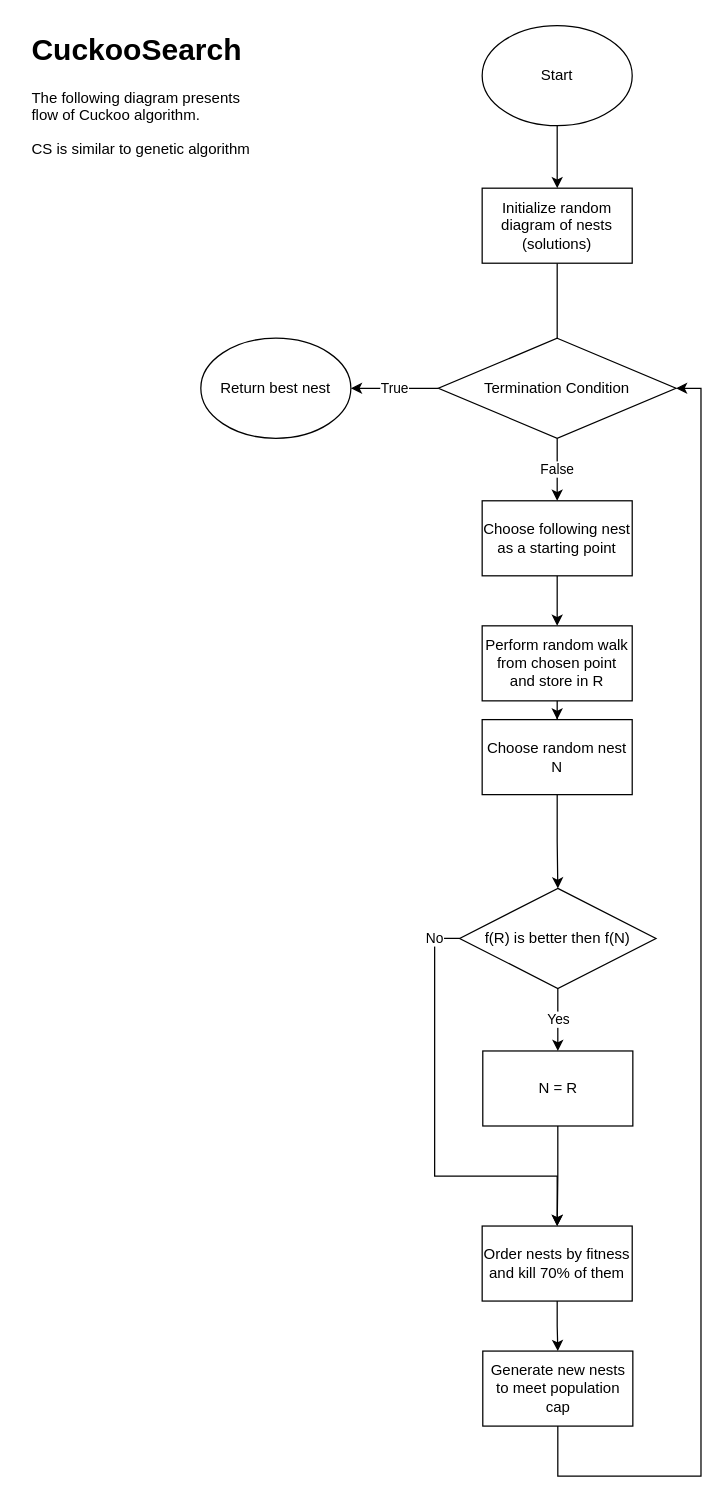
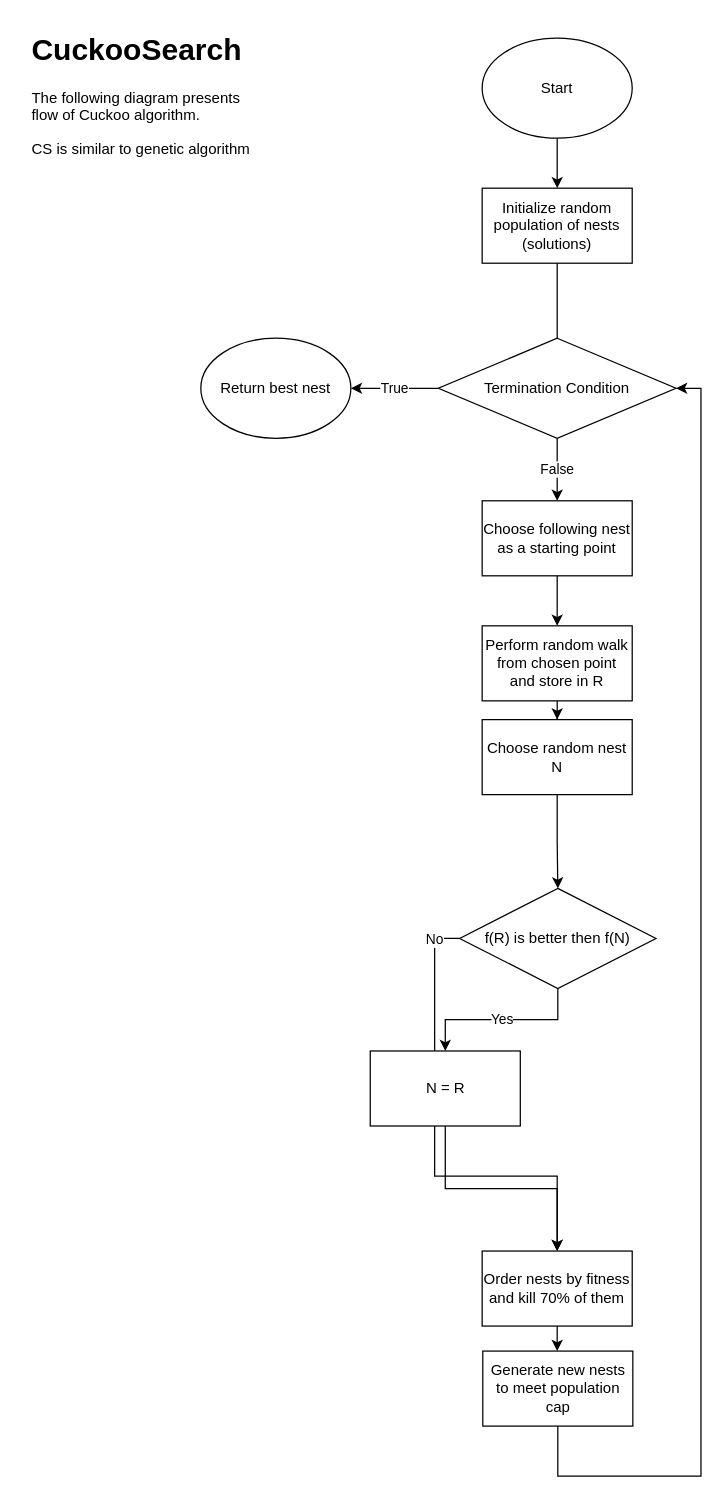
(557, 76) -> (557, 88)
(557, 226) -> (557, 226)
(558, 1088) -> (445, 1088)
(557, 1263) -> (557, 1288)
